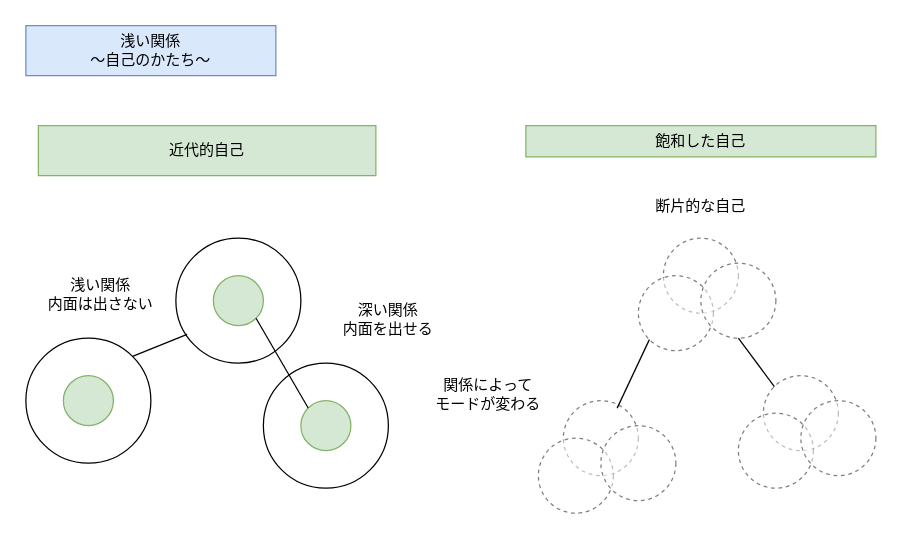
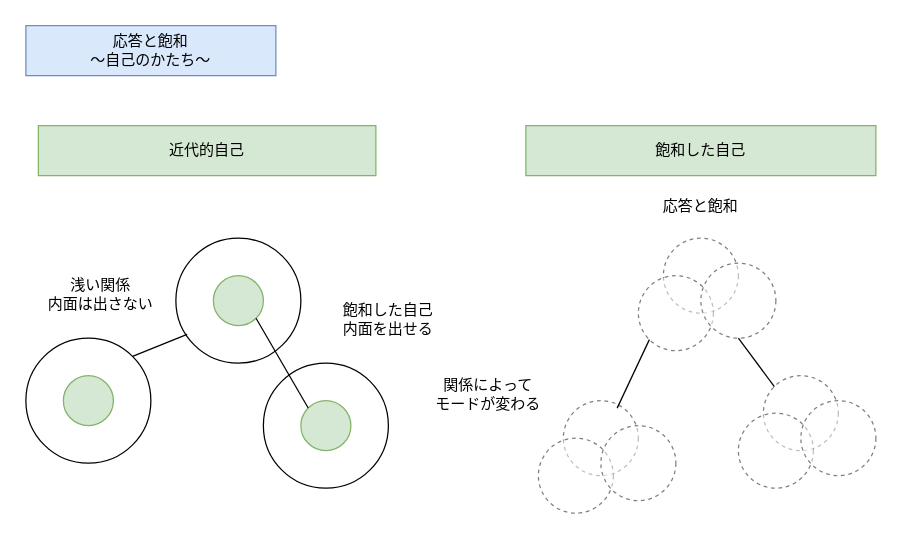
(151, 51) -> (151, 51)
(701, 141) -> (701, 151)
(701, 207) -> (701, 207)
(388, 319) -> (388, 319)
